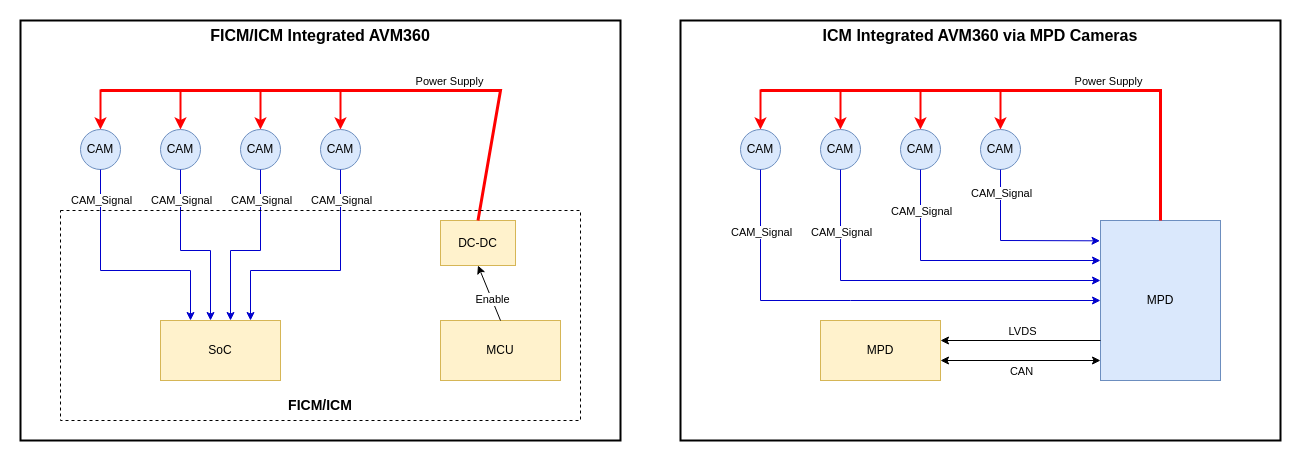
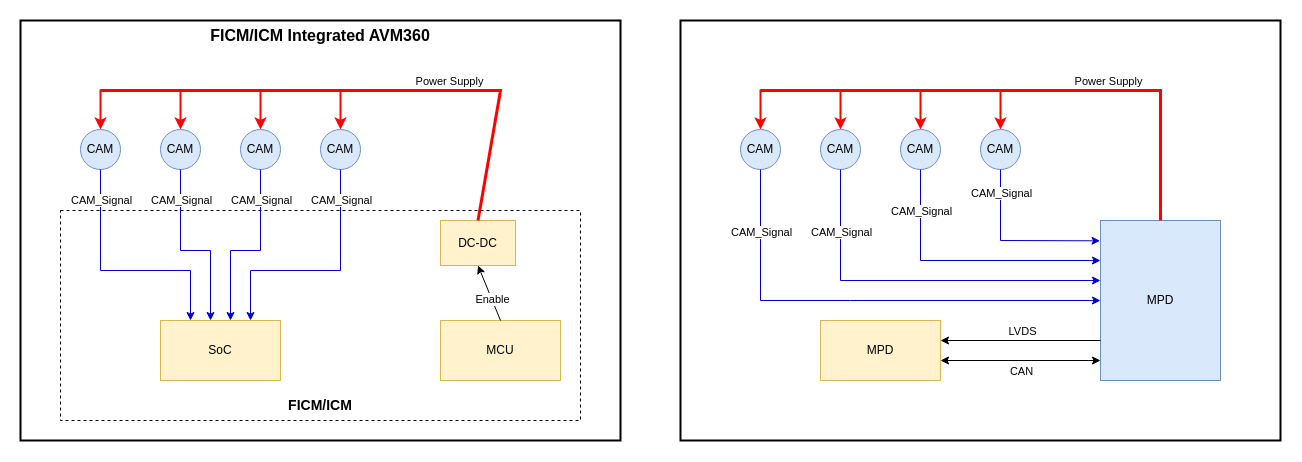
(981, 36) -> none
